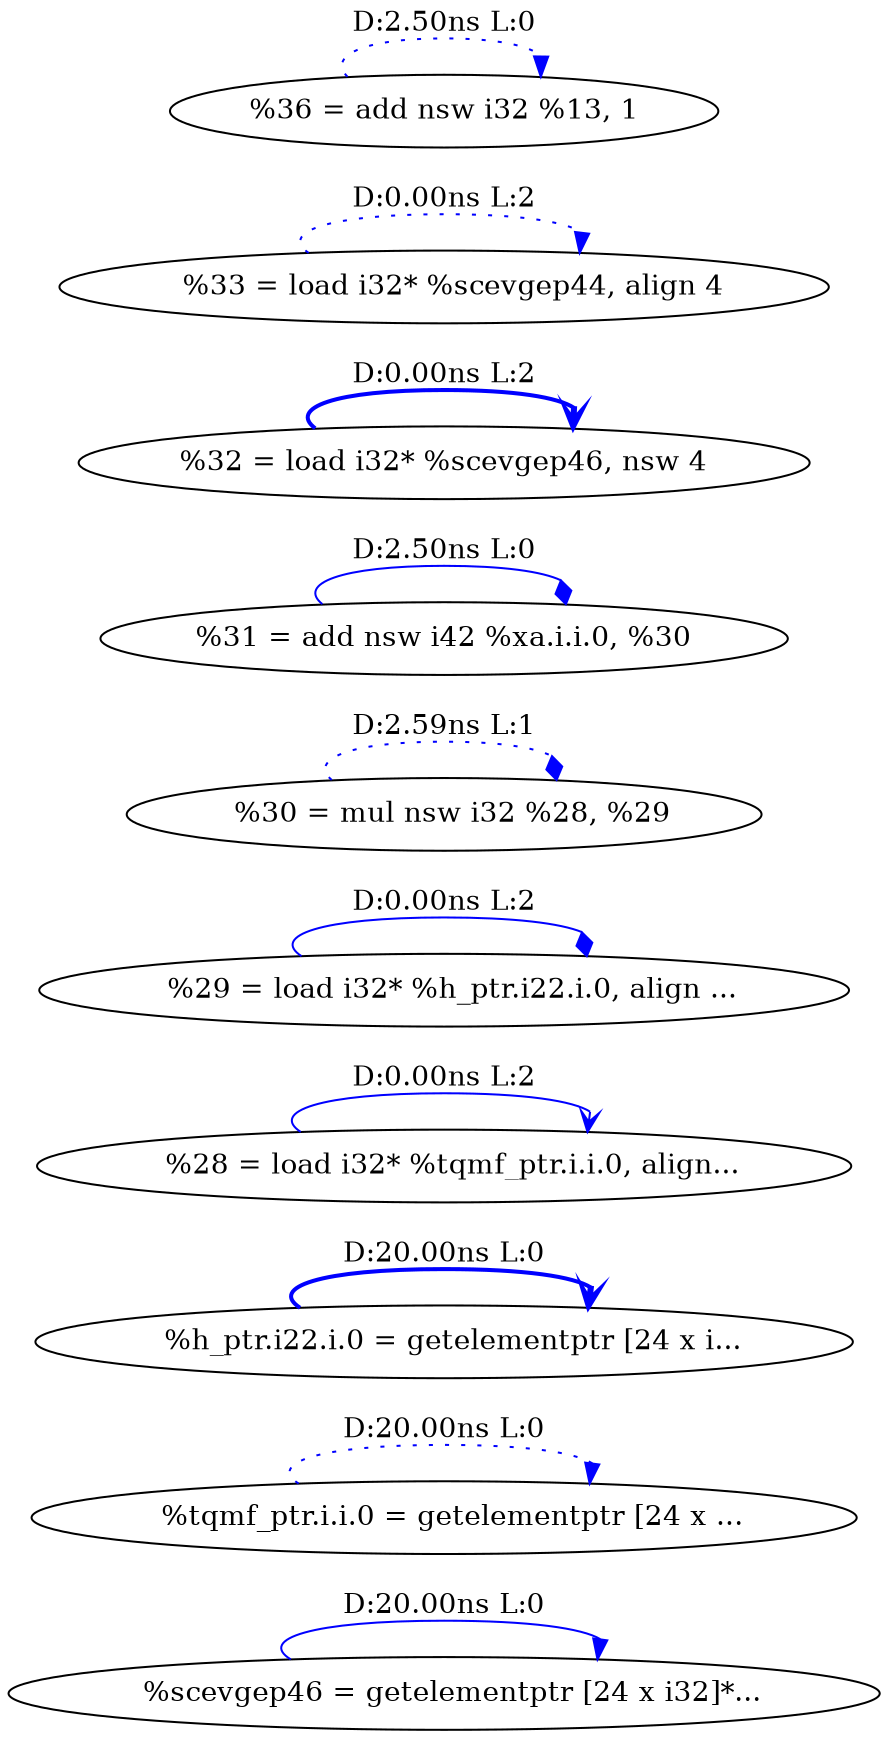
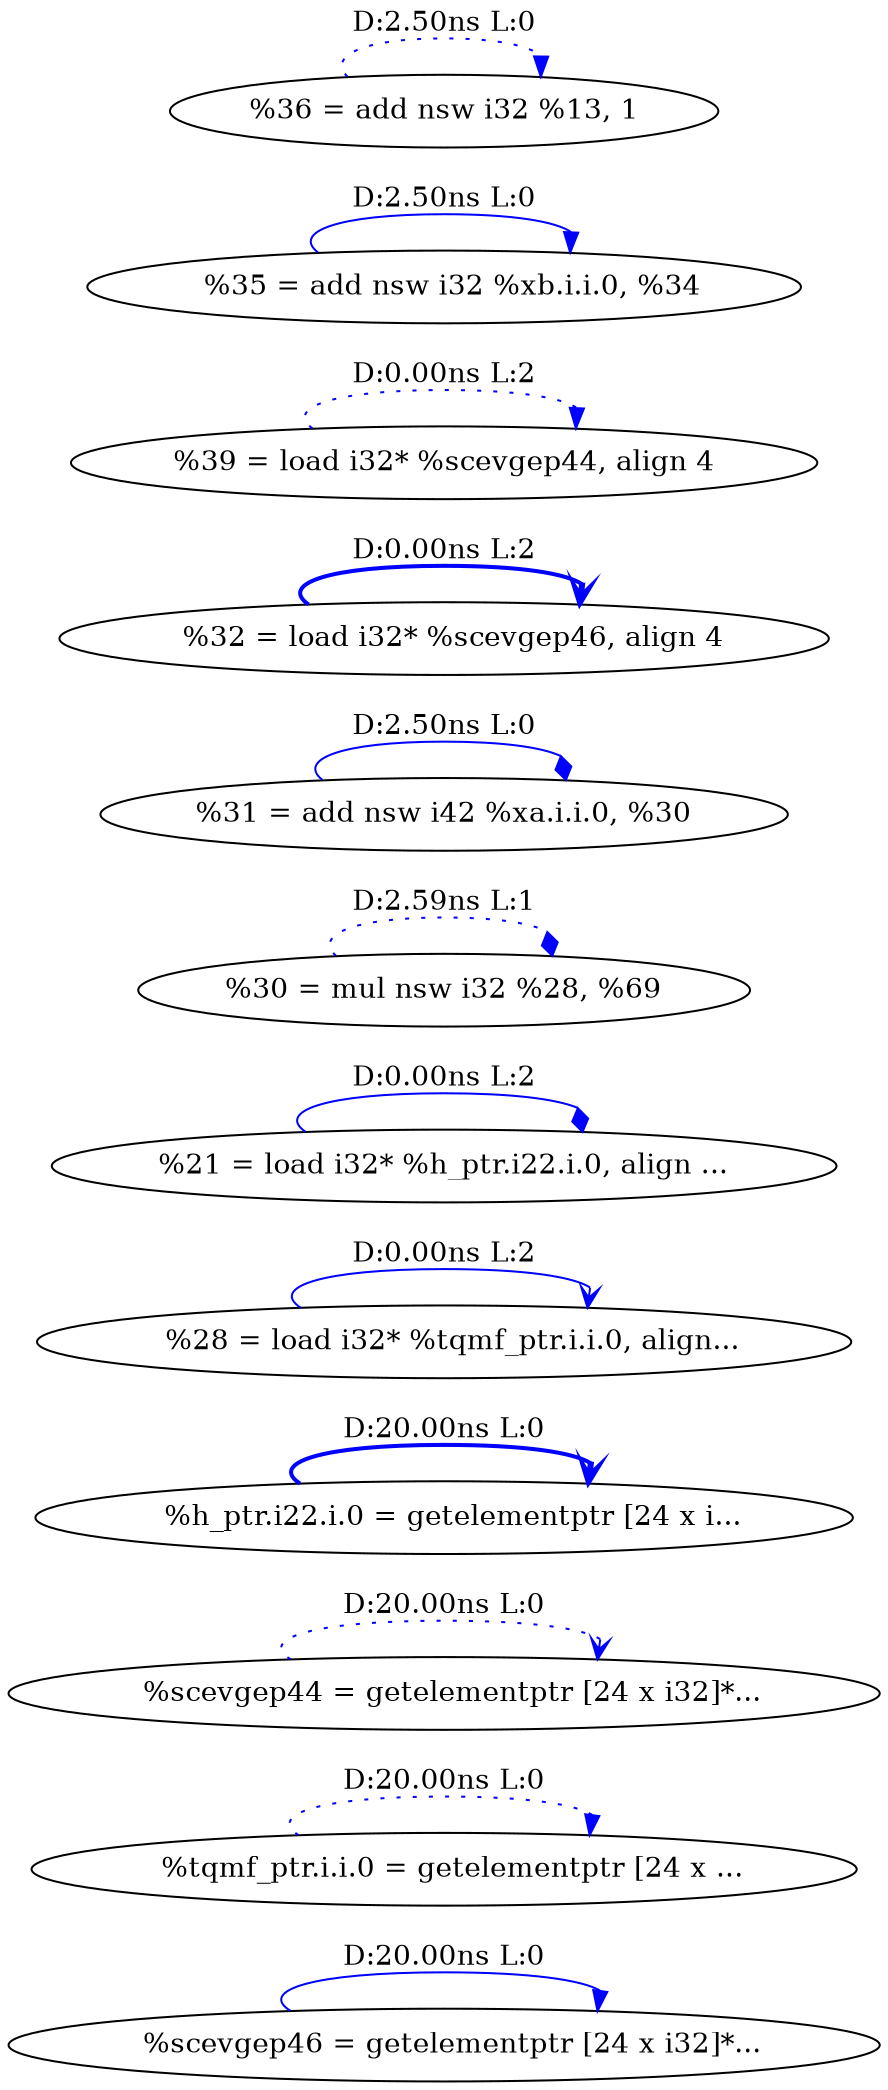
(444, 287) -> (444, 463)
none -> (444, 287)
(444, 463) -> (444, 639)
(444, 814) -> (444, 990)
(444, 990) -> (444, 1166)
none -> (444, 1693)
